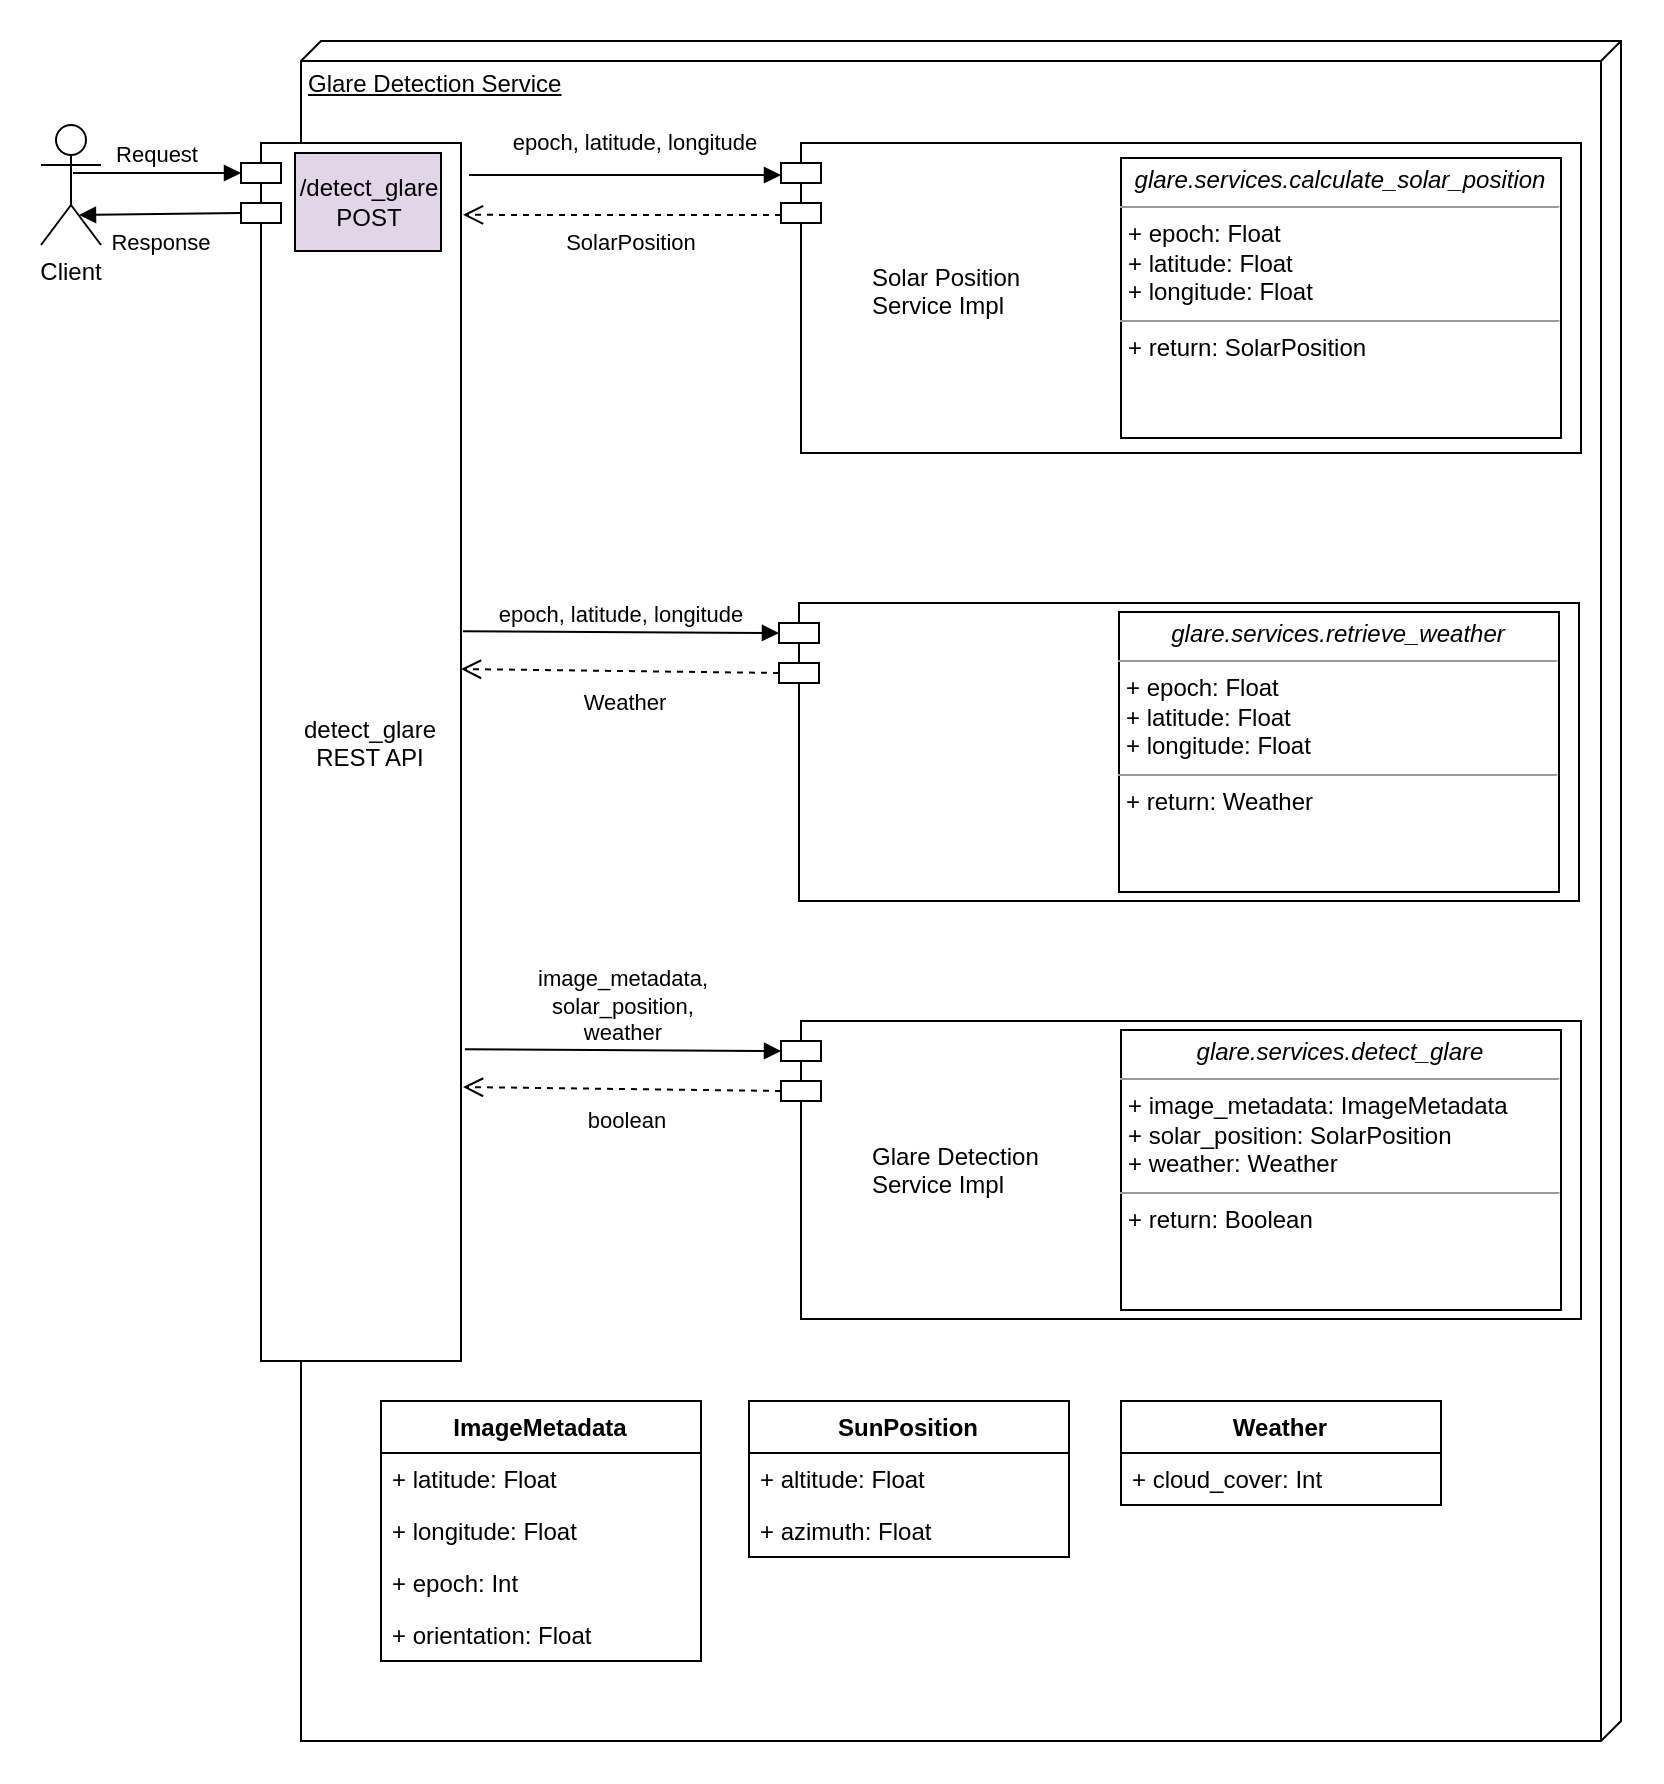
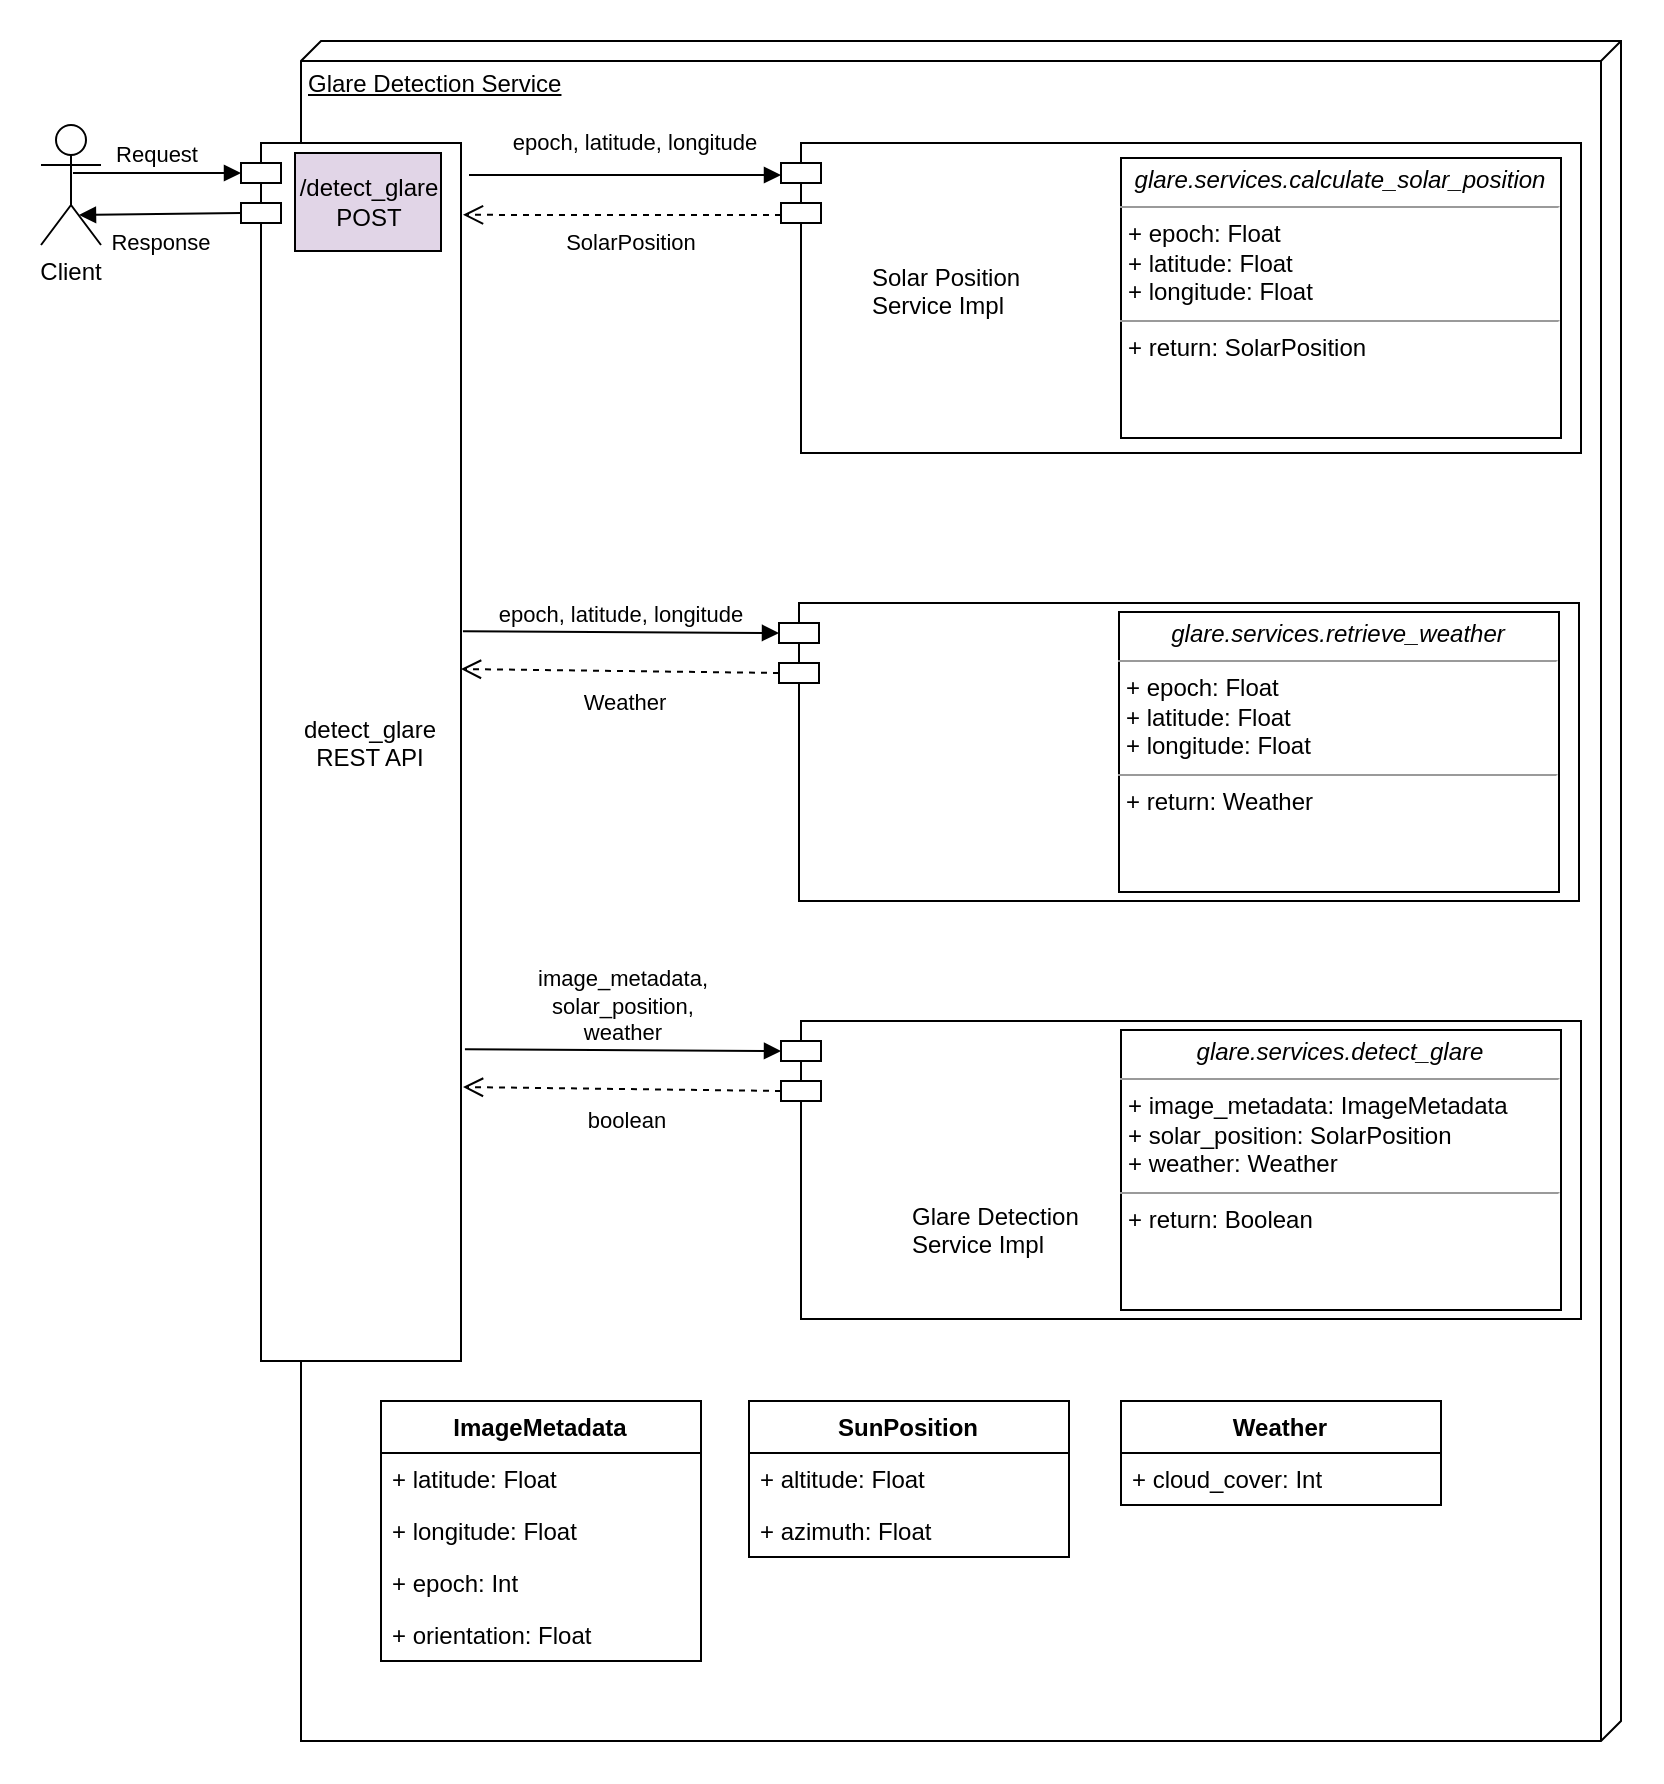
(961, 1170) -> (1001, 1230)
